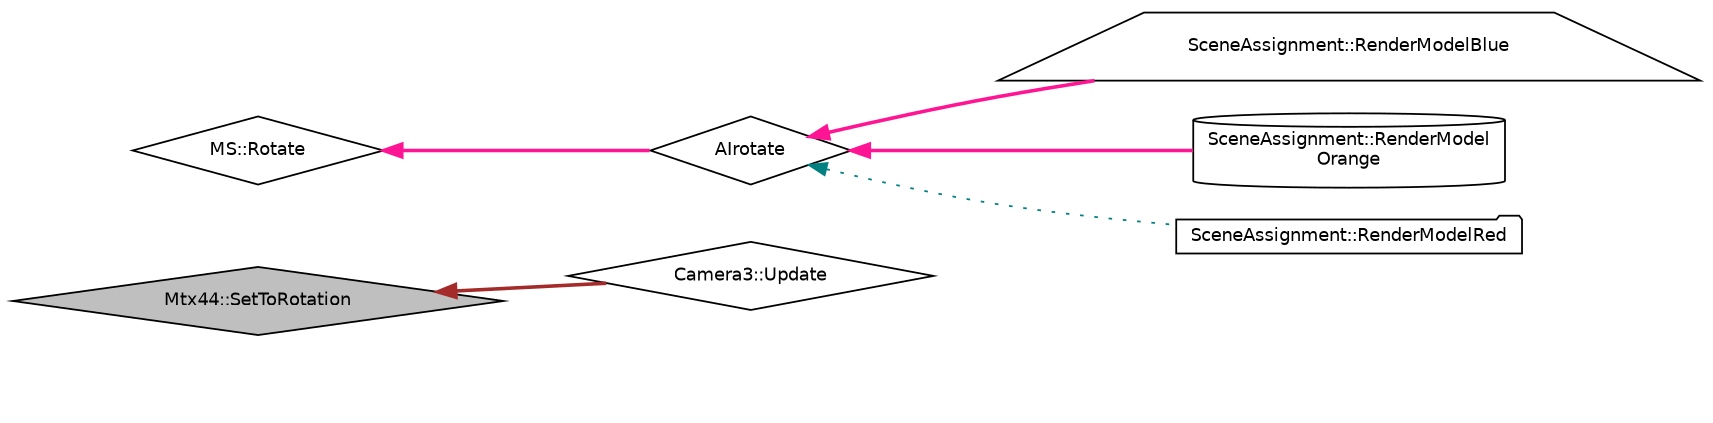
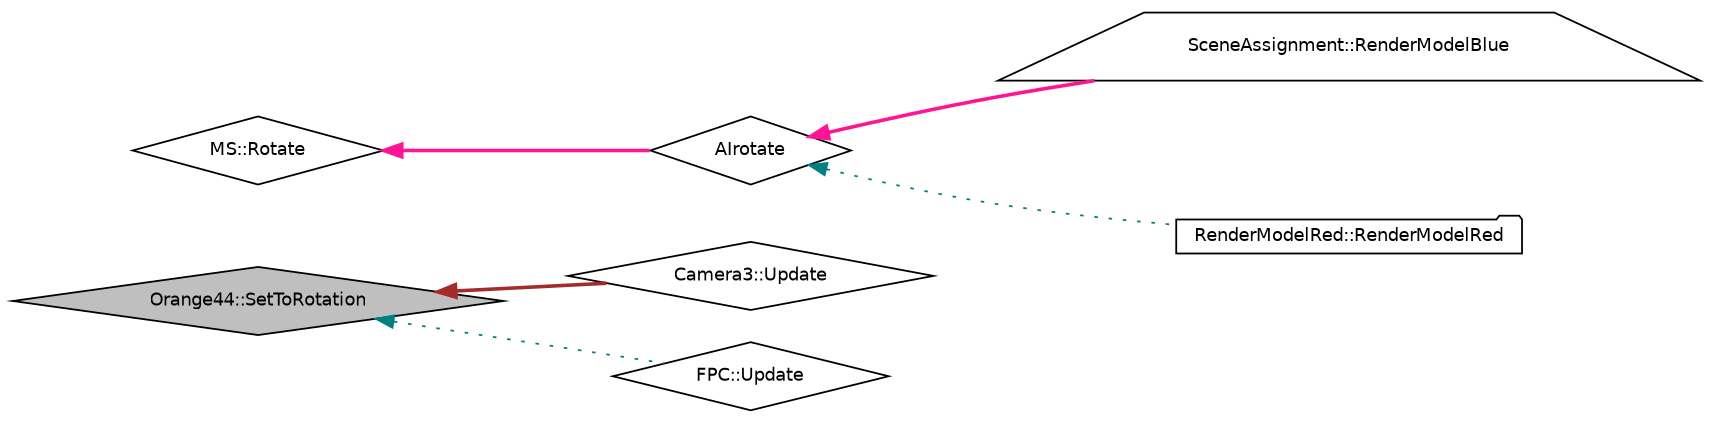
(1349, 150) -> none
(1349, 236) -> (1349, 236)
(258, 301) -> (258, 301)
none -> (751, 376)
